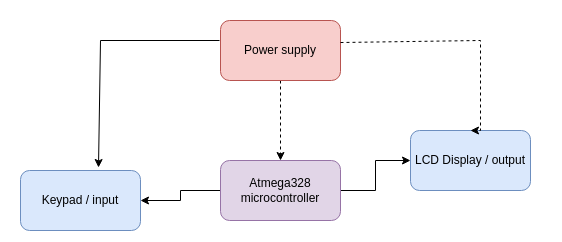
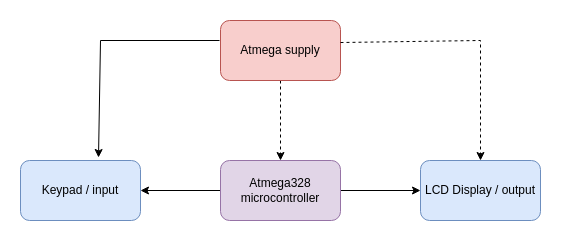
(281, 51) -> (281, 51)
(471, 161) -> (481, 191)
(81, 201) -> (81, 191)
